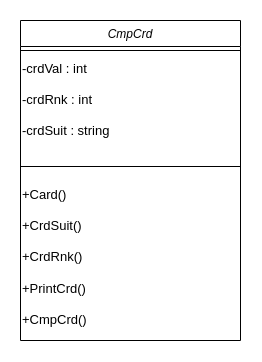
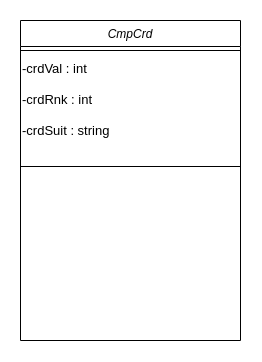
(106, 256) -> none
